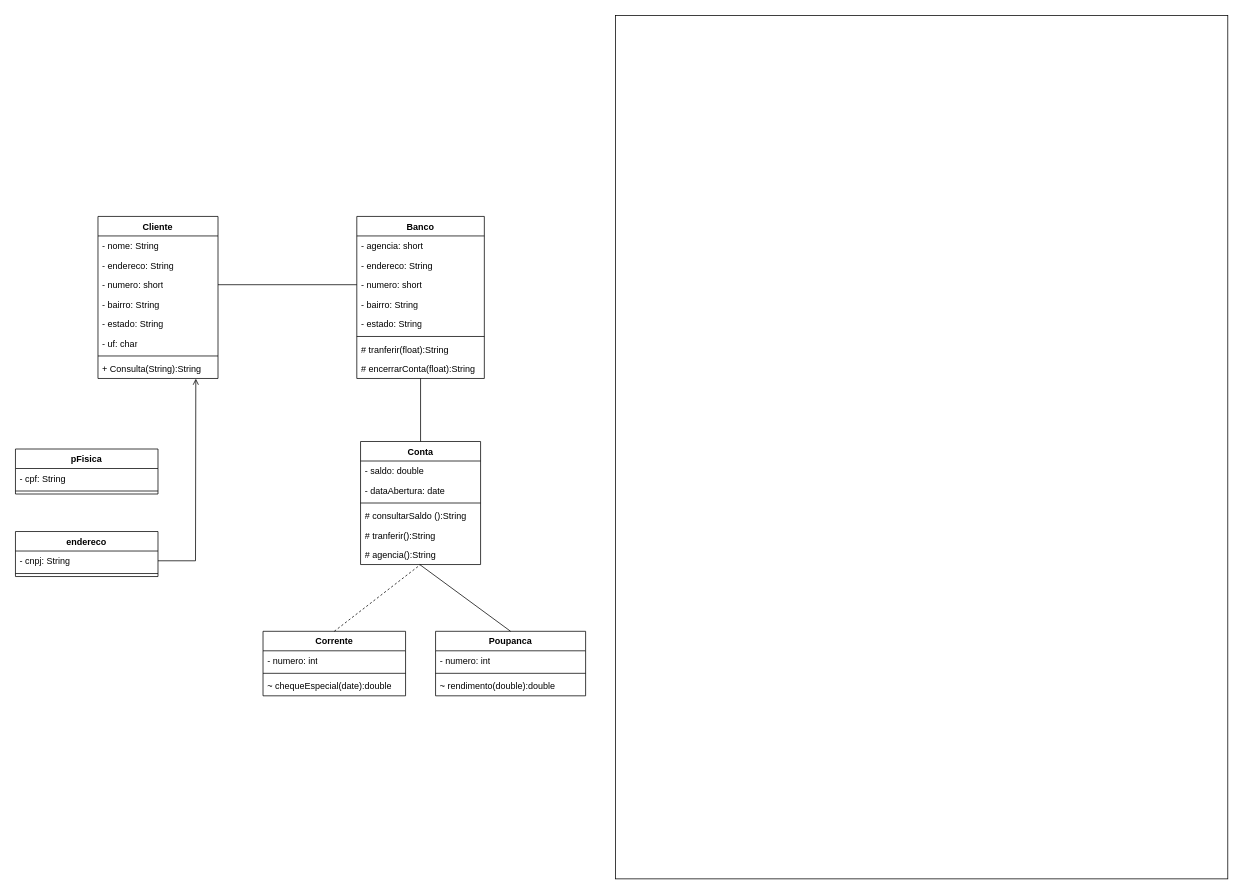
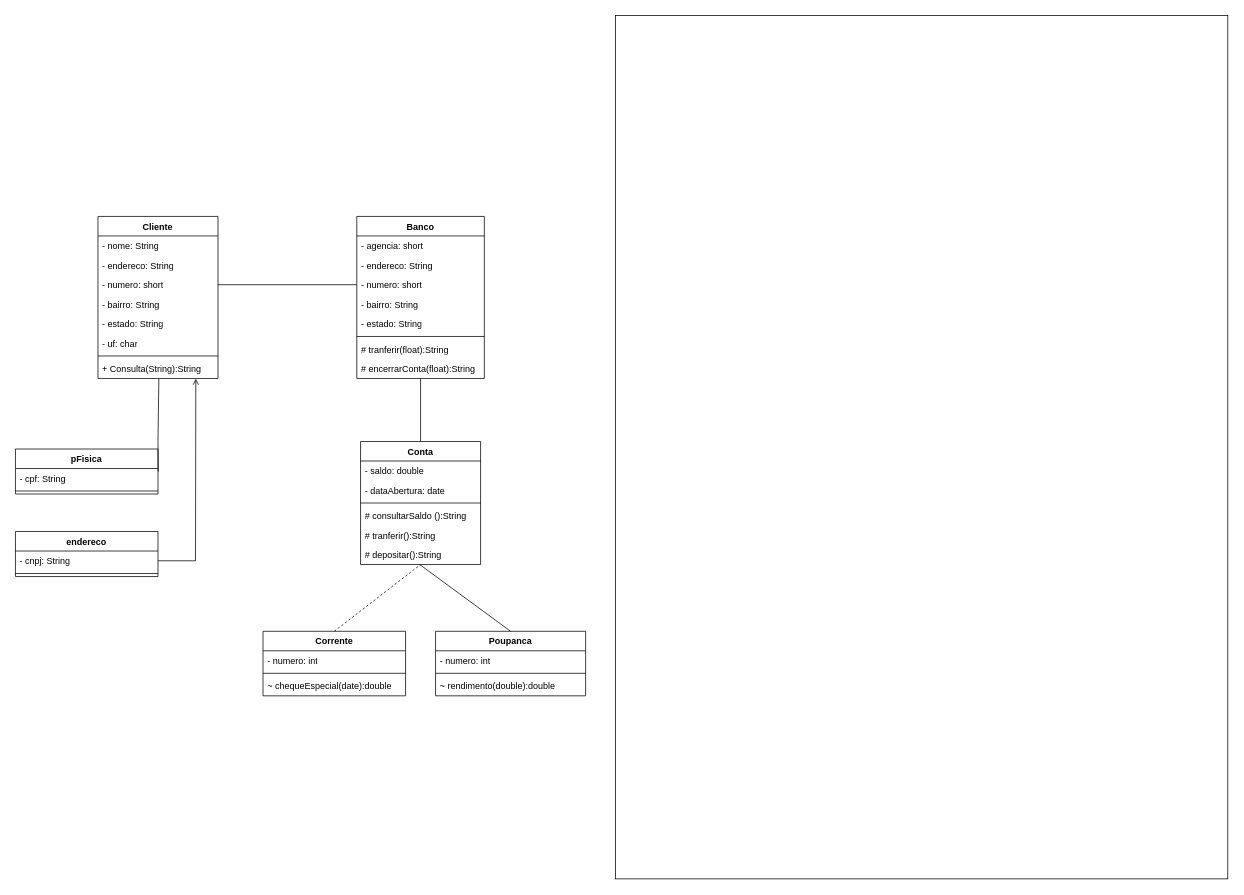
none -> (158, 415)
(406, 556) -> (411, 556)
